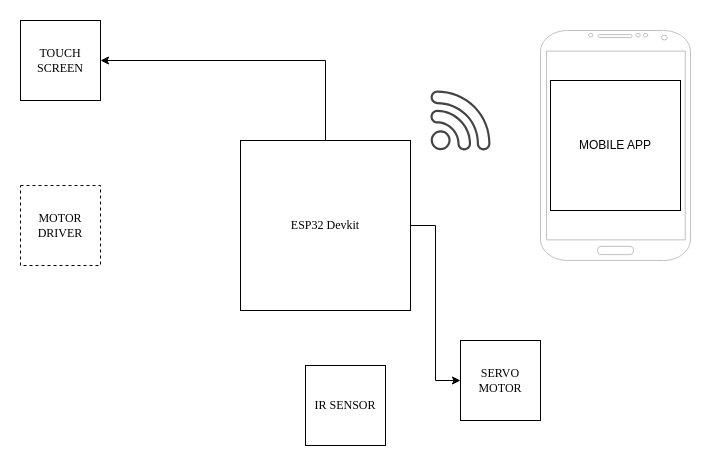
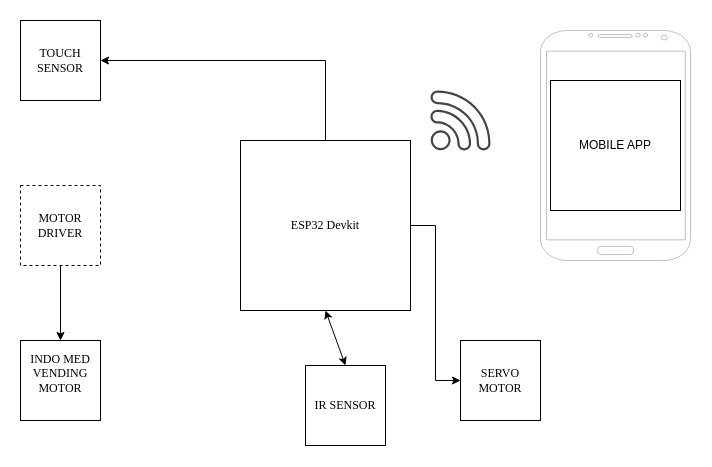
(61, 61) -> (61, 61)
none -> (61, 300)
none -> (336, 338)
none -> (61, 381)
